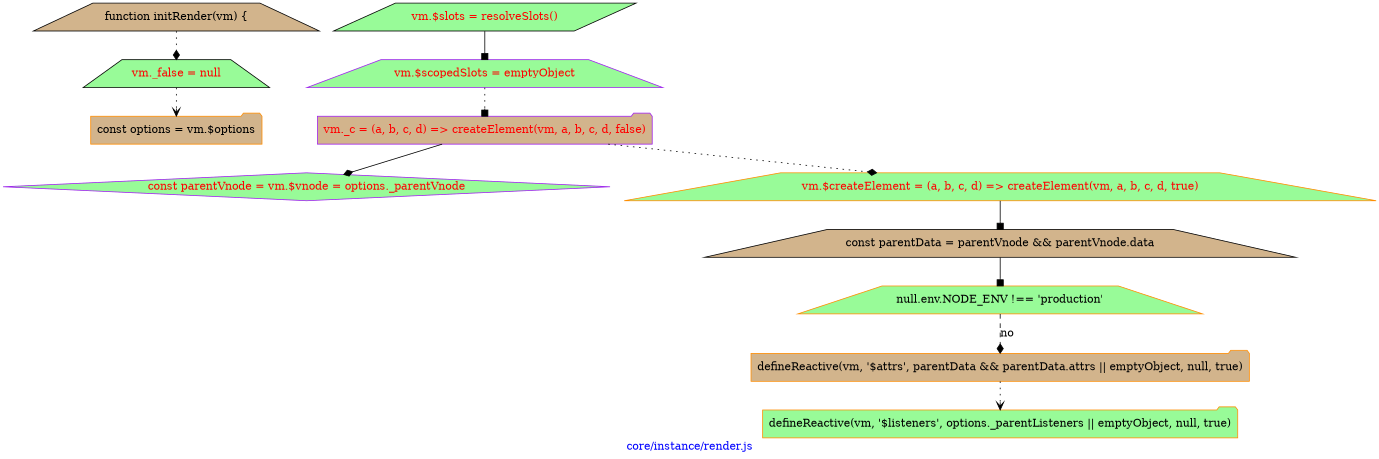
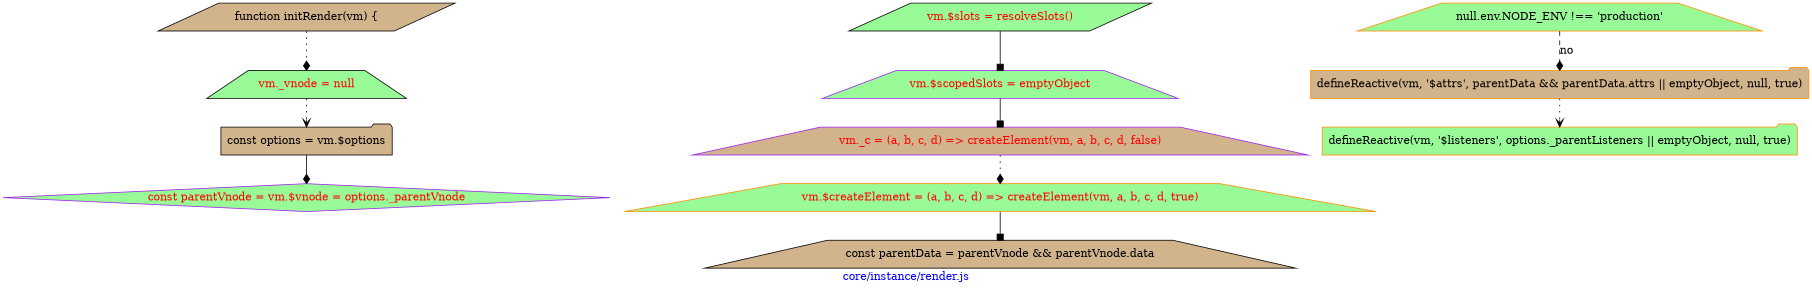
(176, 17) -> (307, 17)
(176, 74) -> (307, 84)
(485, 98) -> (1000, 109)
(176, 130) -> (307, 141)
(485, 130) -> (1000, 141)
(397, 158) -> (307, 165)
(1000, 268) -> none
